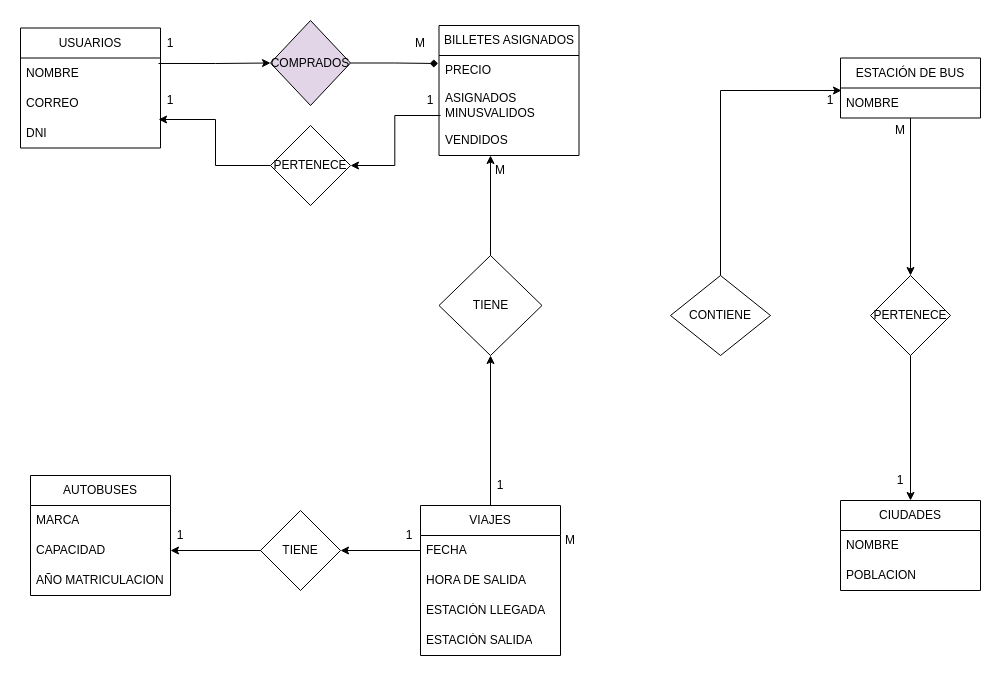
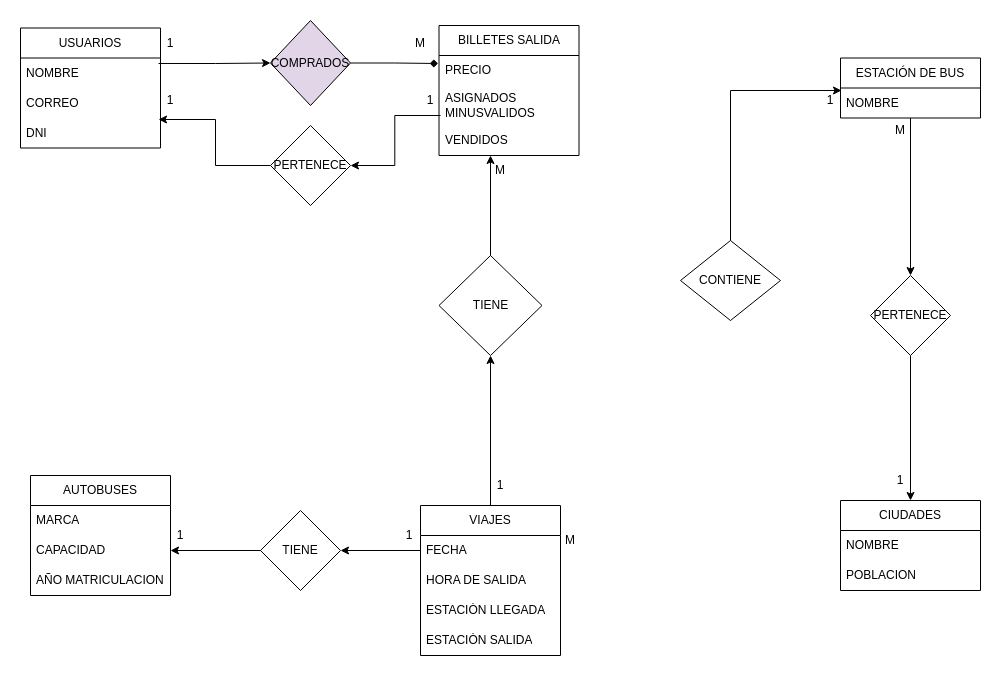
(510, 41) -> (510, 41)
(721, 316) -> (731, 281)
